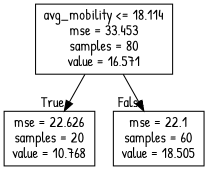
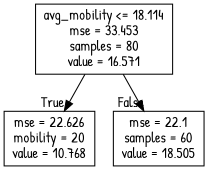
(49, 139) -> (49, 139)
